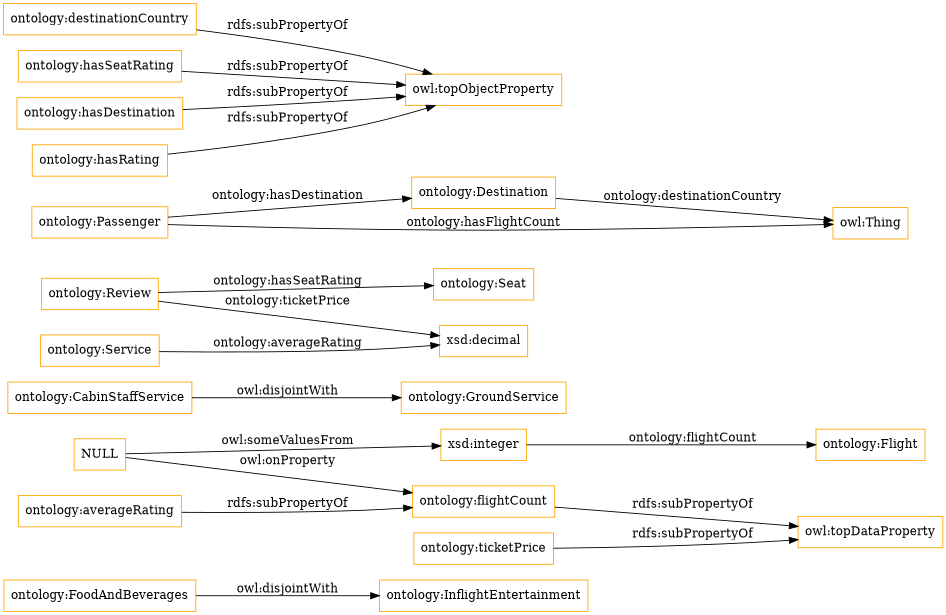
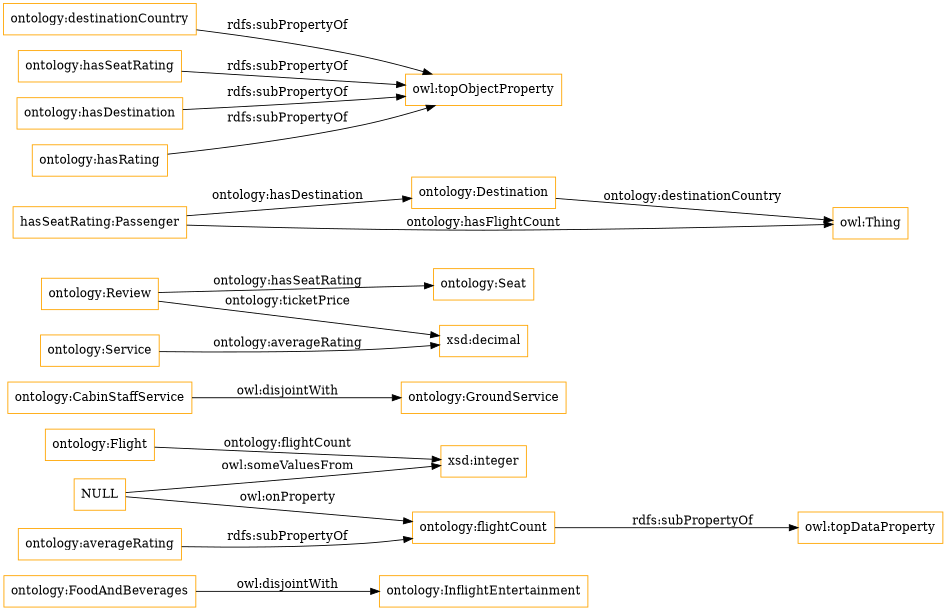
(100, 222) -> (100, 222)
(667, 445) -> (293, 453)
(484, 549) -> none
